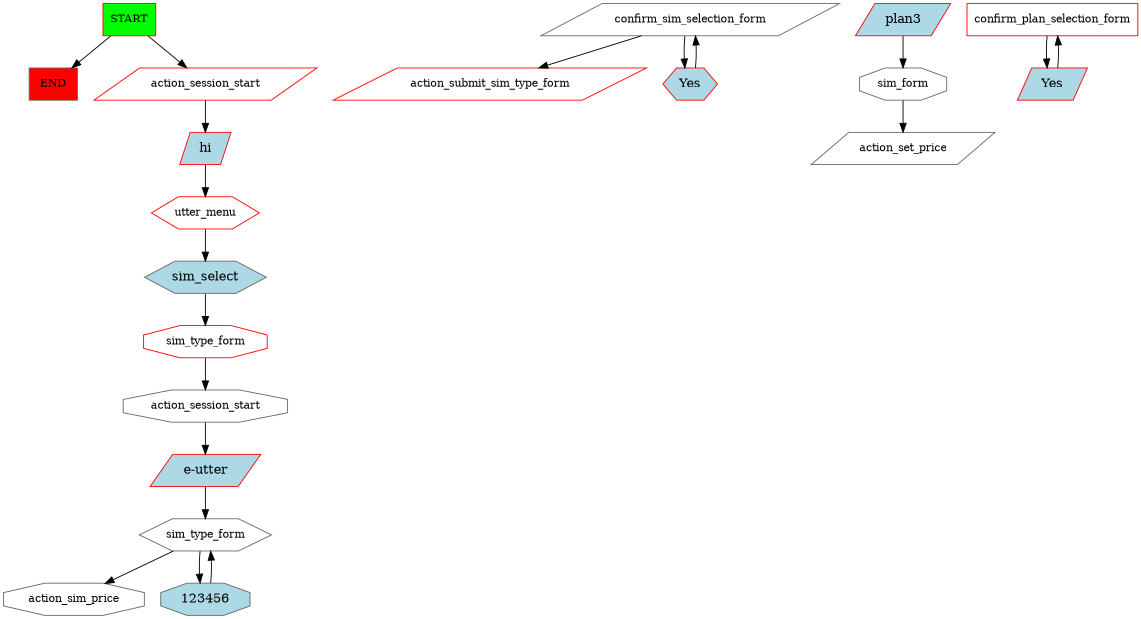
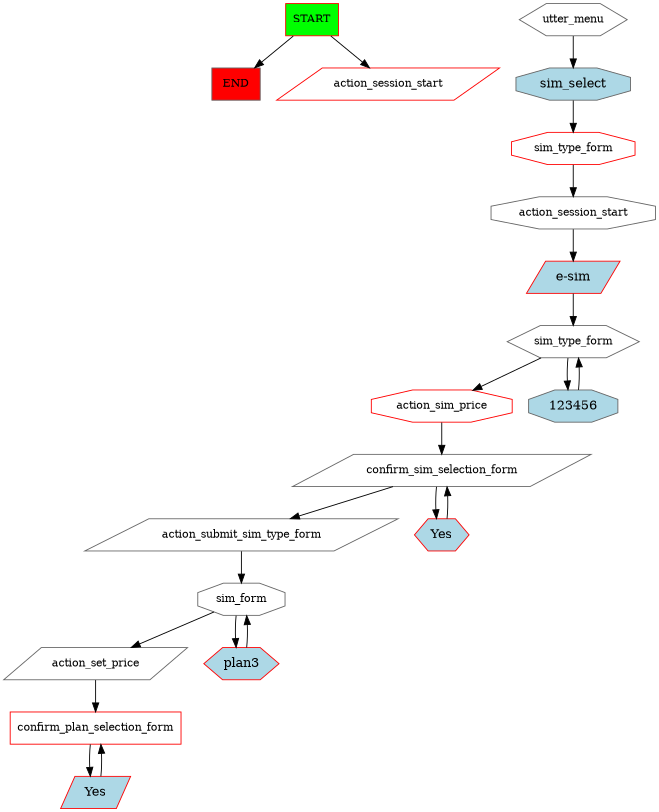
(903, 20) -> (241, 664)
(490, 84) -> (241, 535)
(205, 148) -> none
(205, 213) -> (573, 20)
(205, 277) -> (573, 84)
none -> (442, 434)
(205, 470) -> (573, 277)
none -> (241, 563)
(74, 599) -> (442, 406)
none -> (235, 627)
none -> (96, 691)
